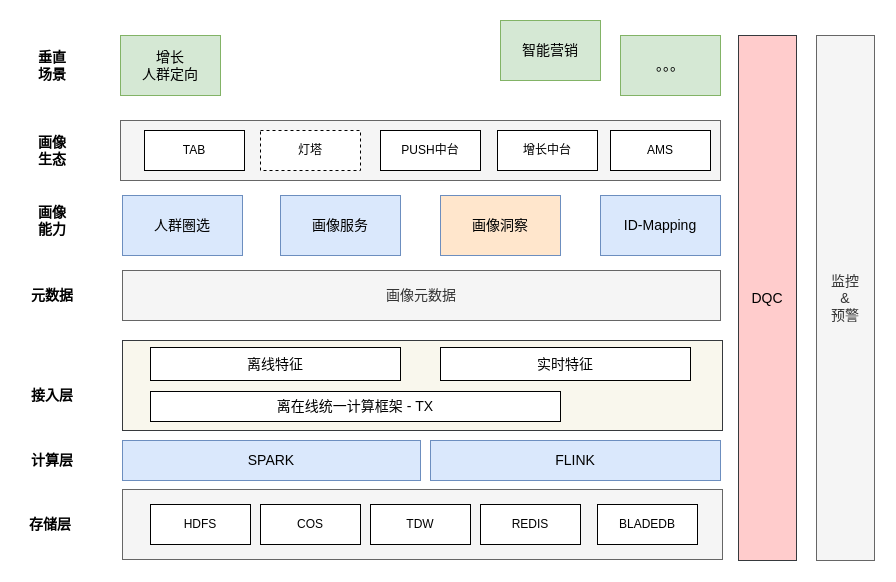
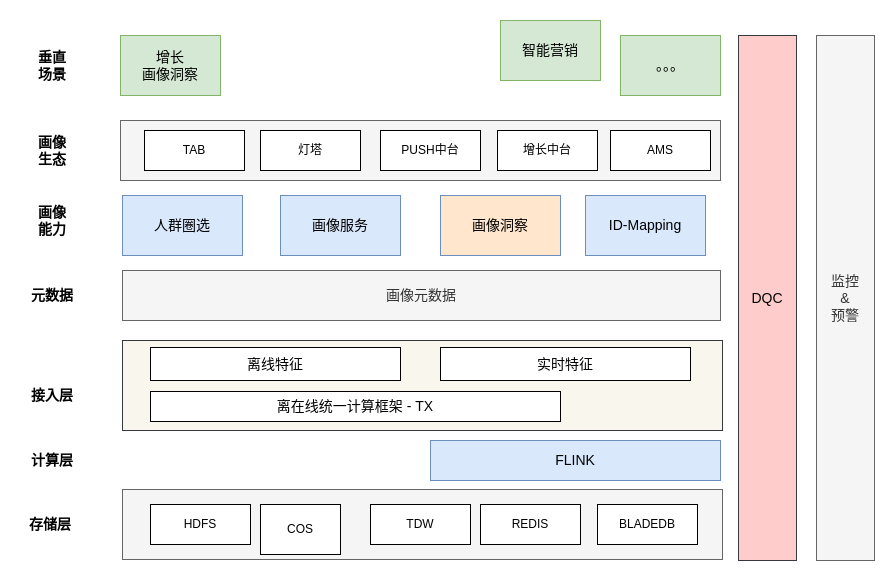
(171, 66) -> (171, 66)
(311, 151) -> (311, 151)
(661, 226) -> (646, 226)
(272, 461) -> none
(311, 525) -> (301, 530)
